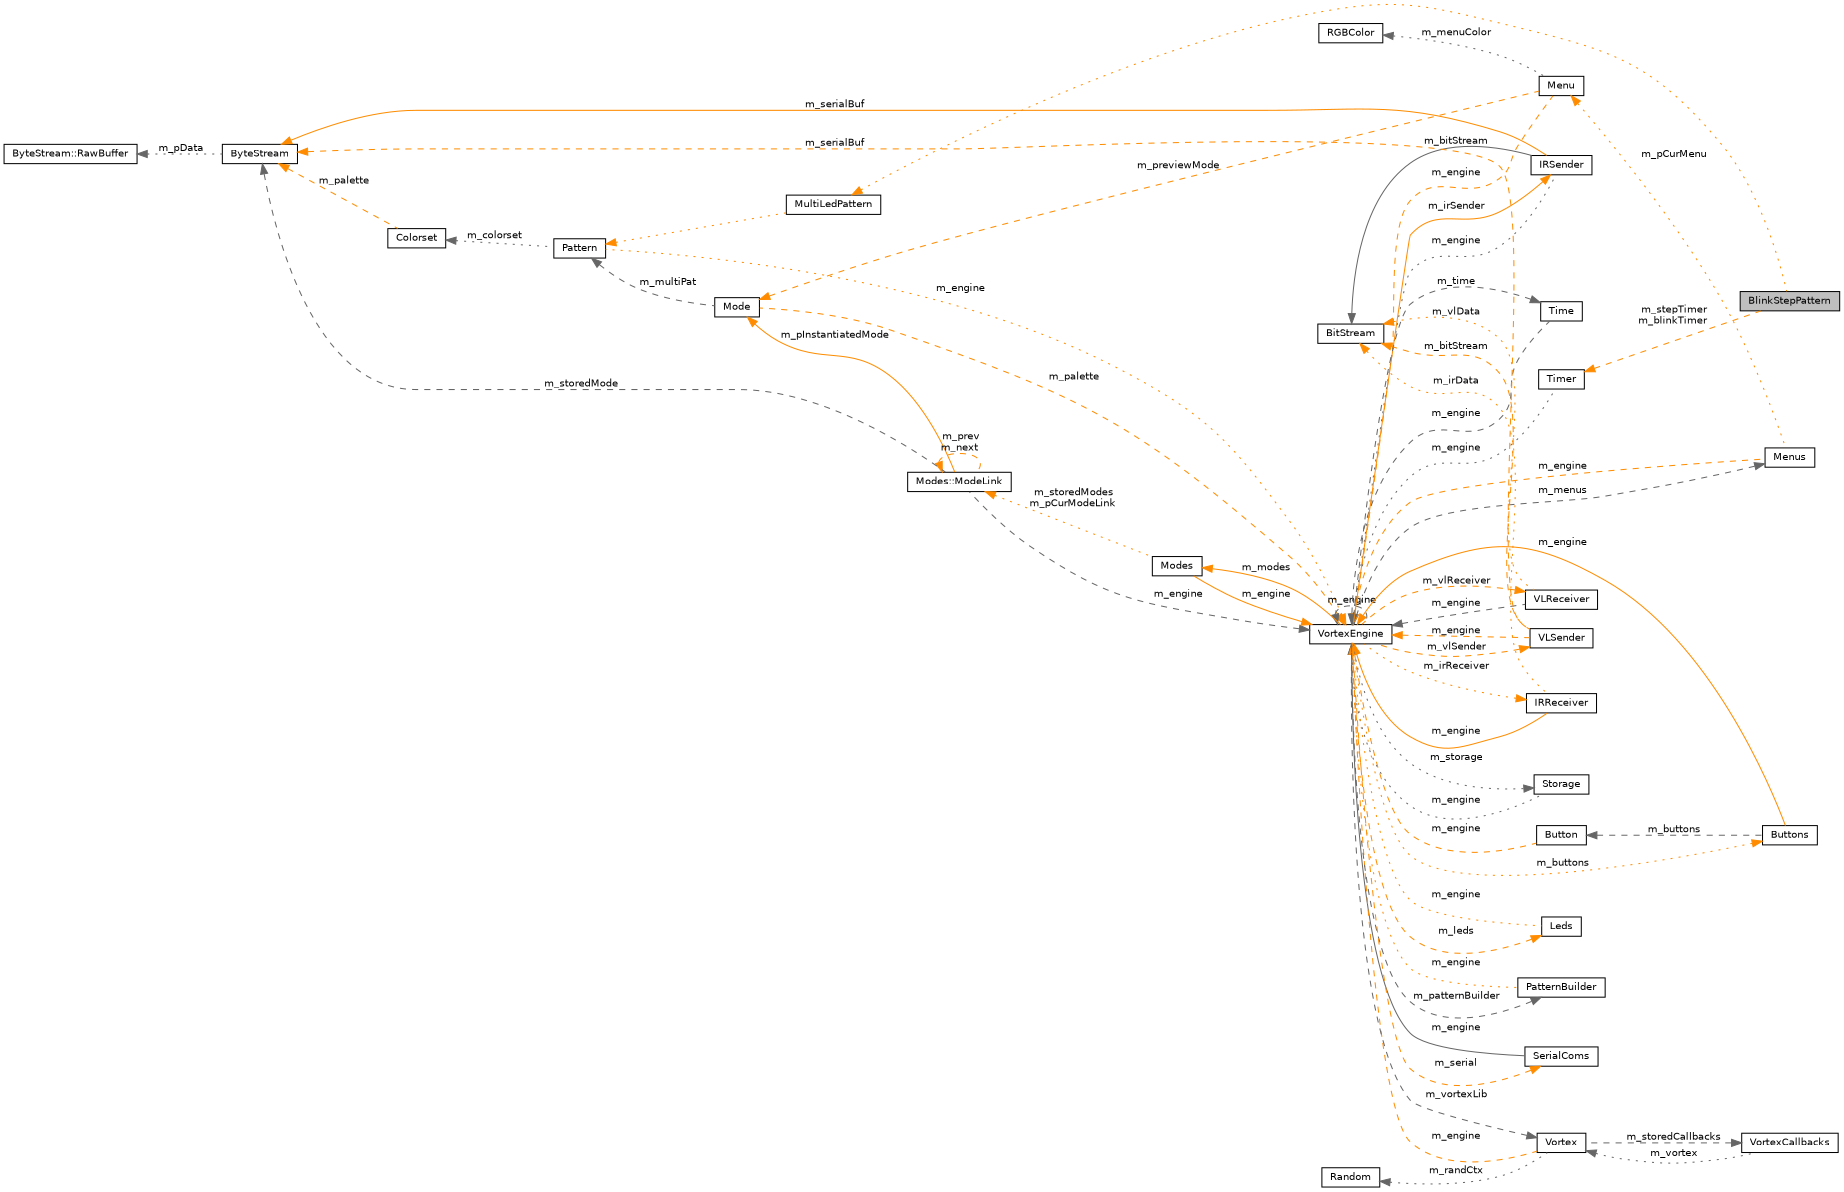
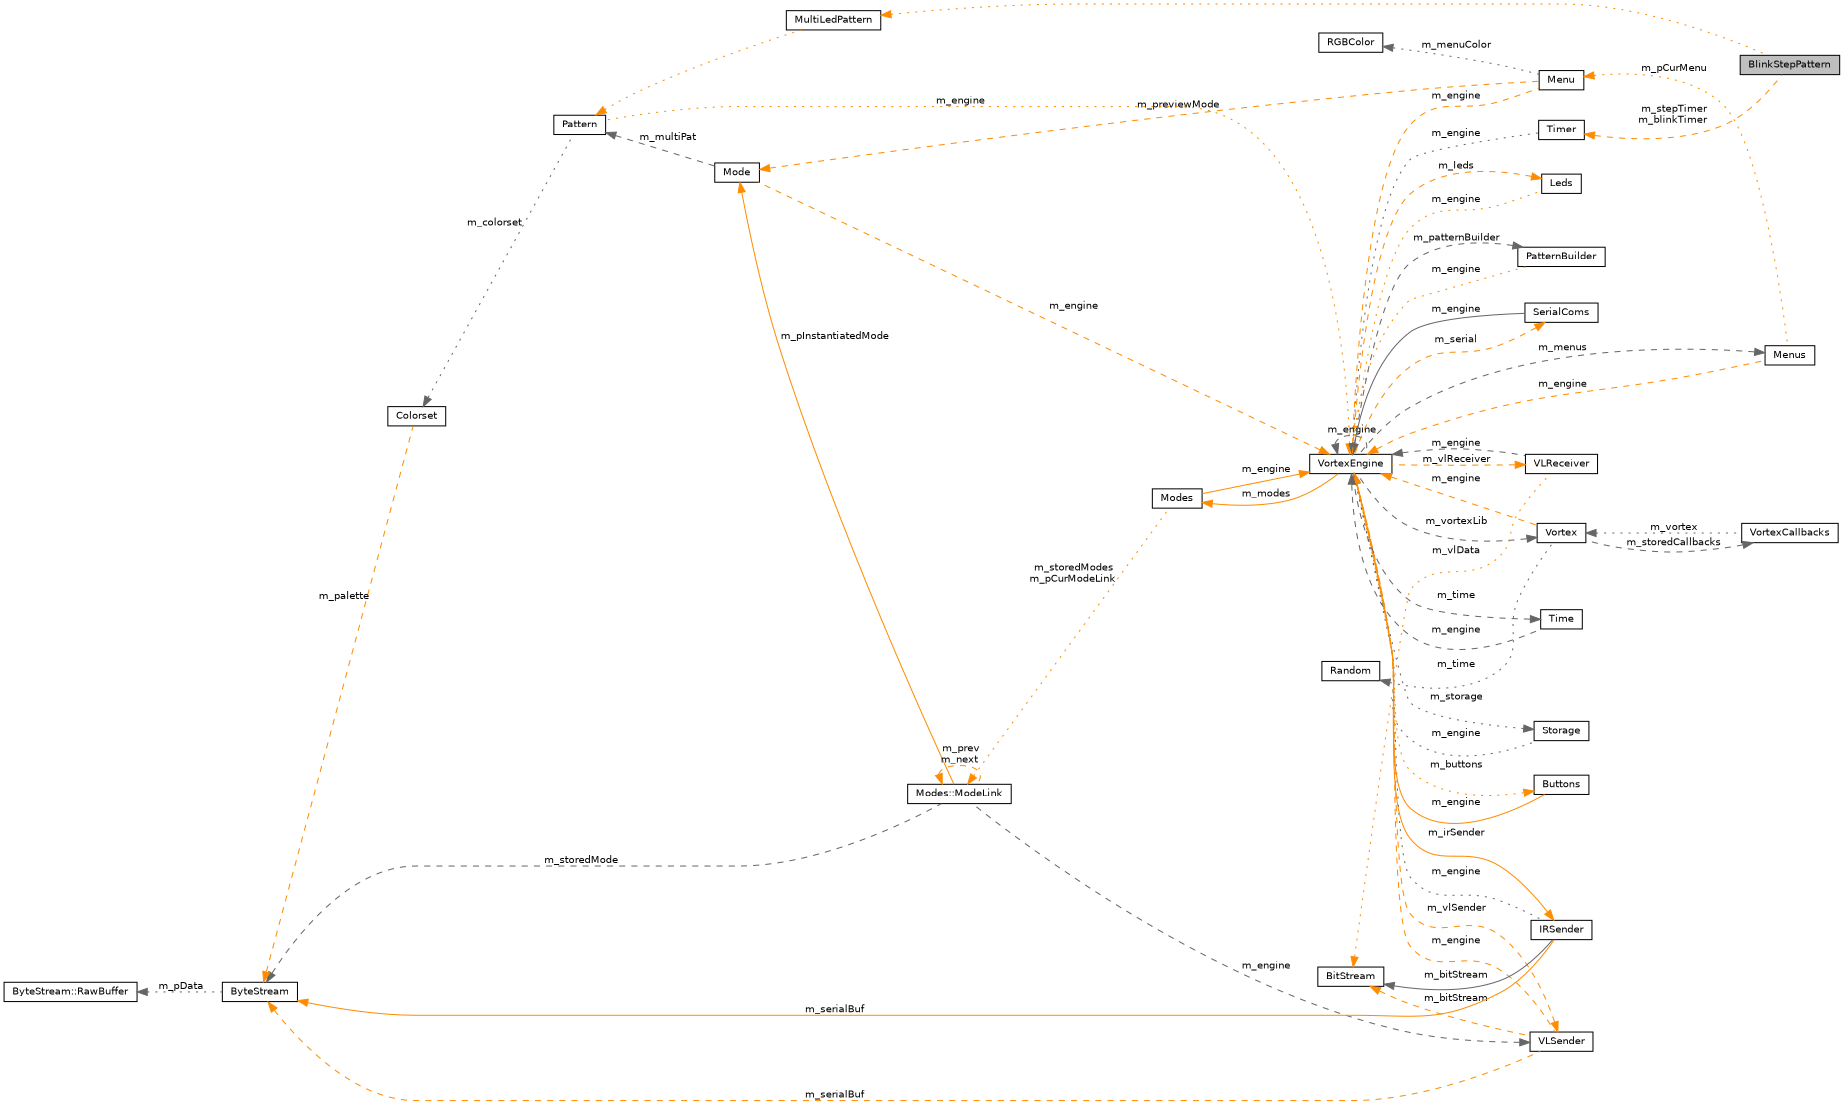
(1073, 377) -> (1073, 306)
(1120, 594) -> (1228, 966)
(1561, 703) -> none
(1561, 835) -> none
(1455, 1171) -> (1455, 664)
